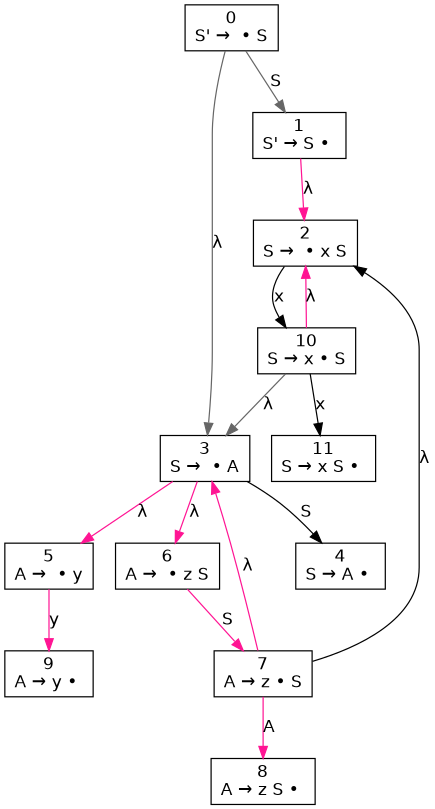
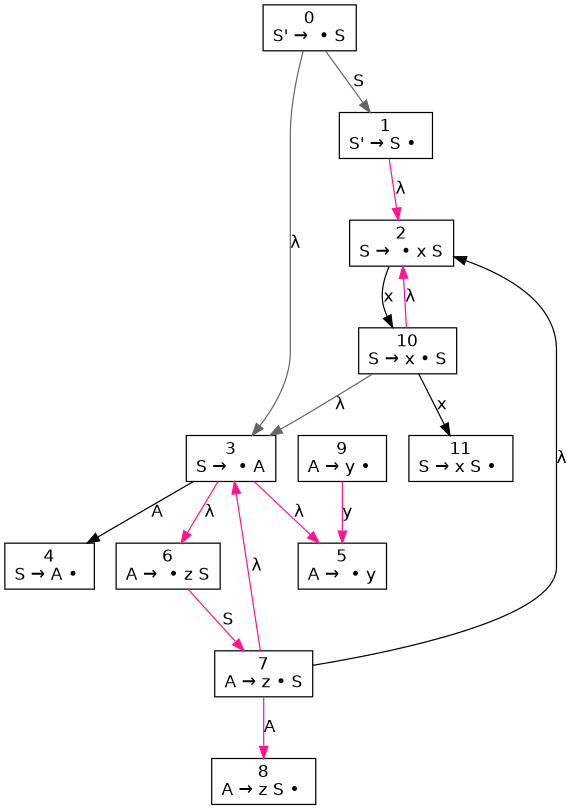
(307, 512) -> (157, 512)
(49, 614) -> (342, 506)
